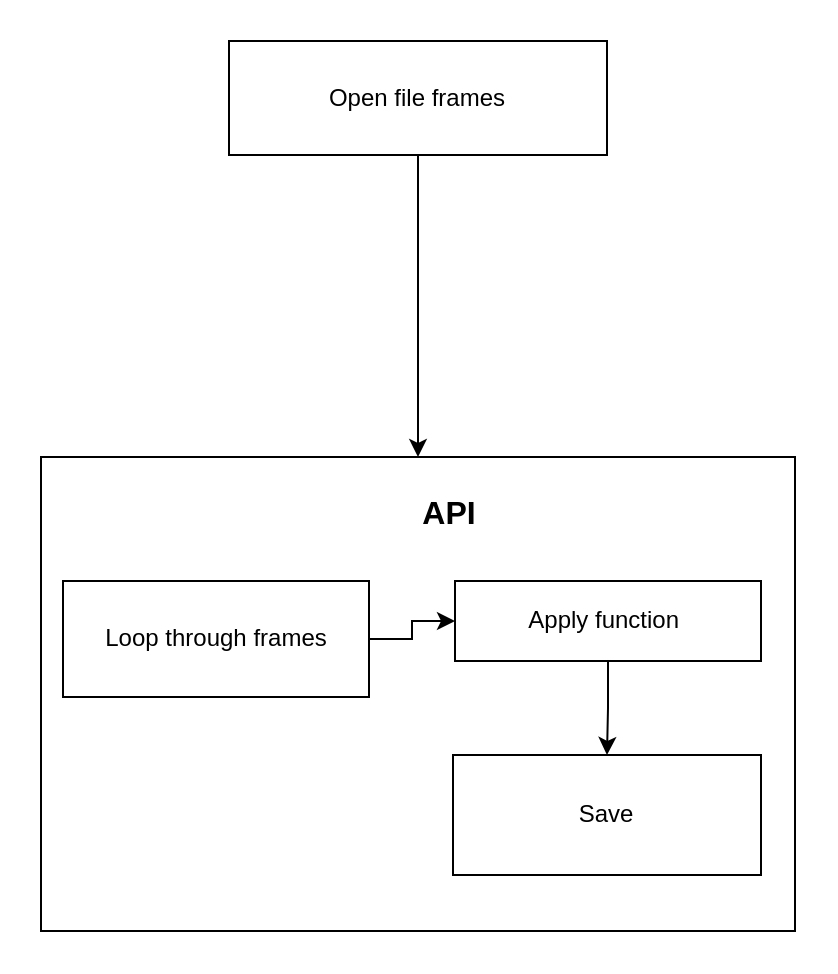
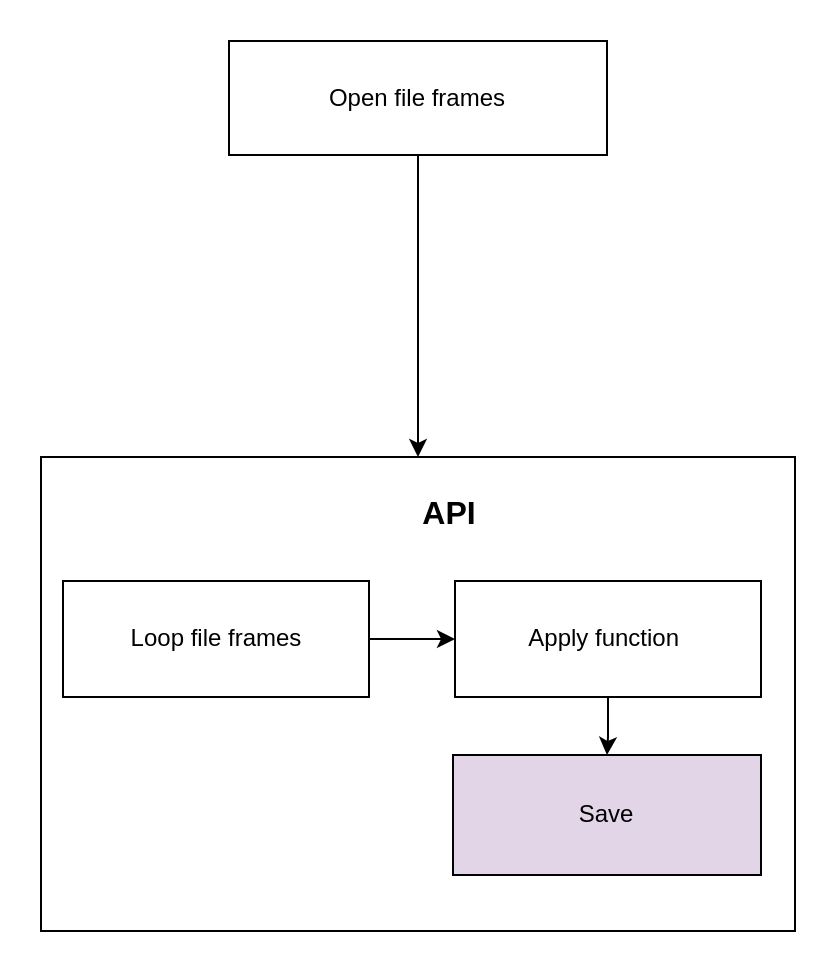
(608, 621) -> (608, 639)
(217, 639) -> (217, 639)
(607, 815) -> (607, 815)
